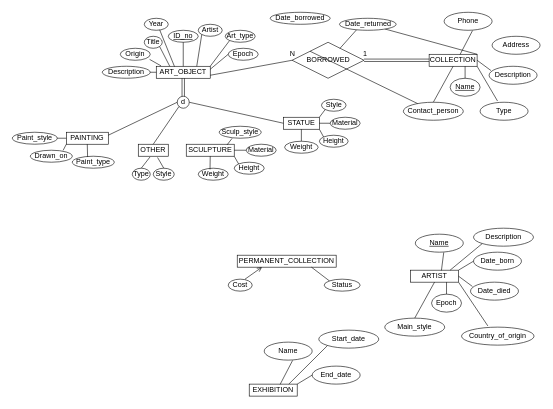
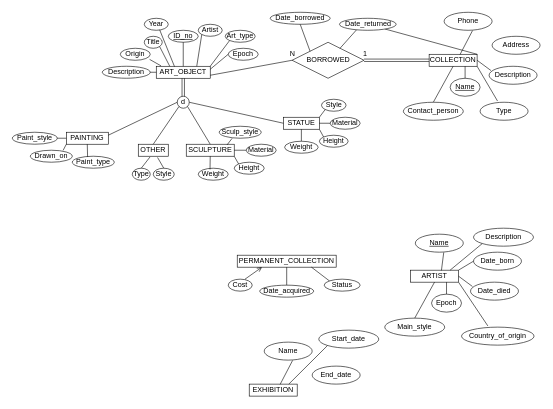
(364, 77) -> (305, 38)
none -> (199, 125)
none -> (287, 276)
none -> (287, 291)
(304, 380) -> none
